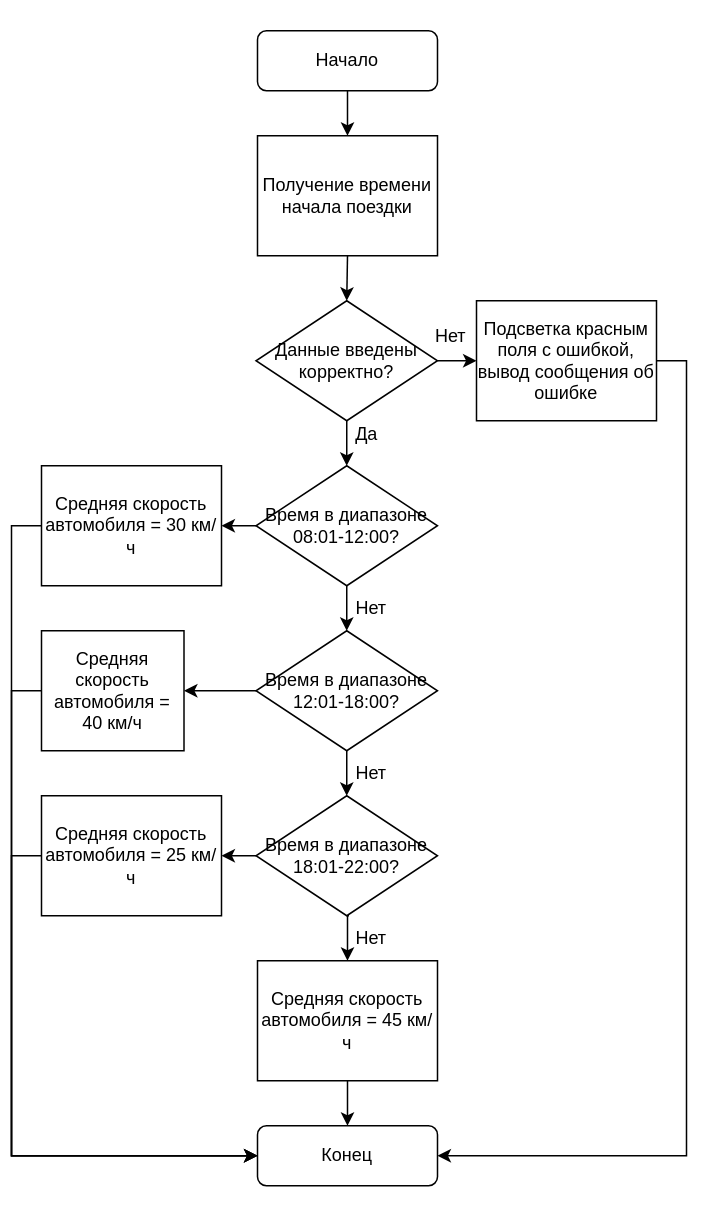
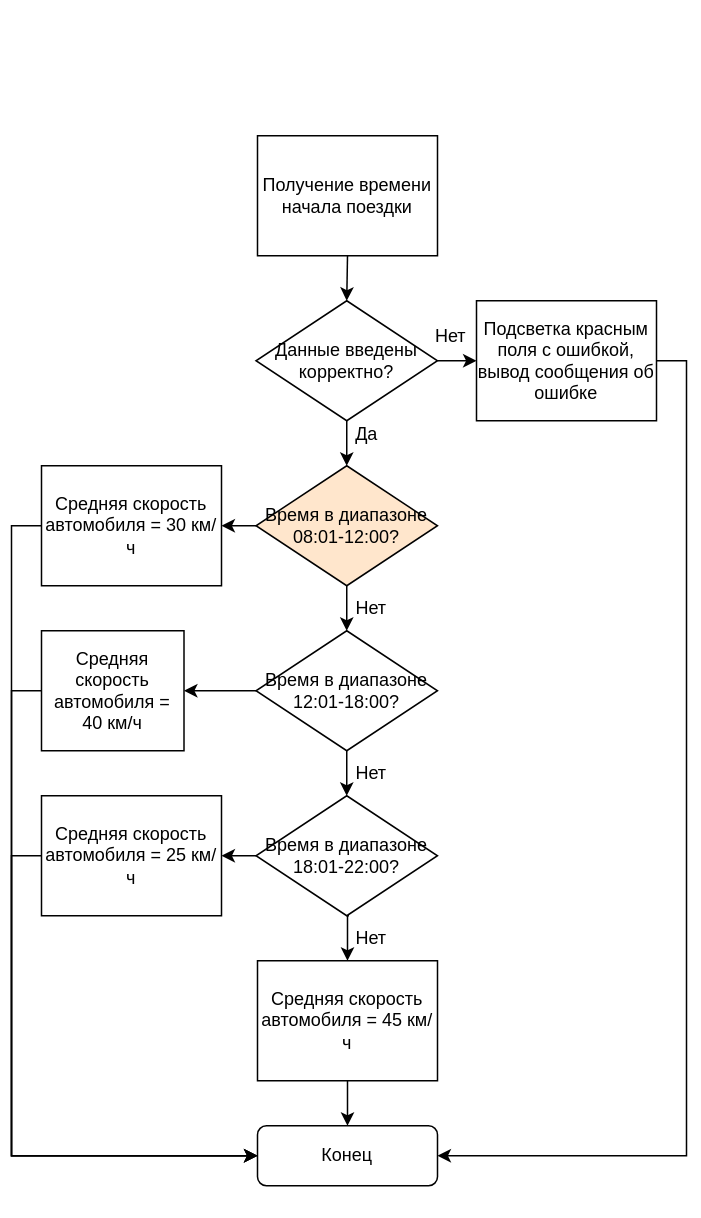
(347, 61) -> none
(347, 108) -> none
(347, 526) -> (347, 526)
